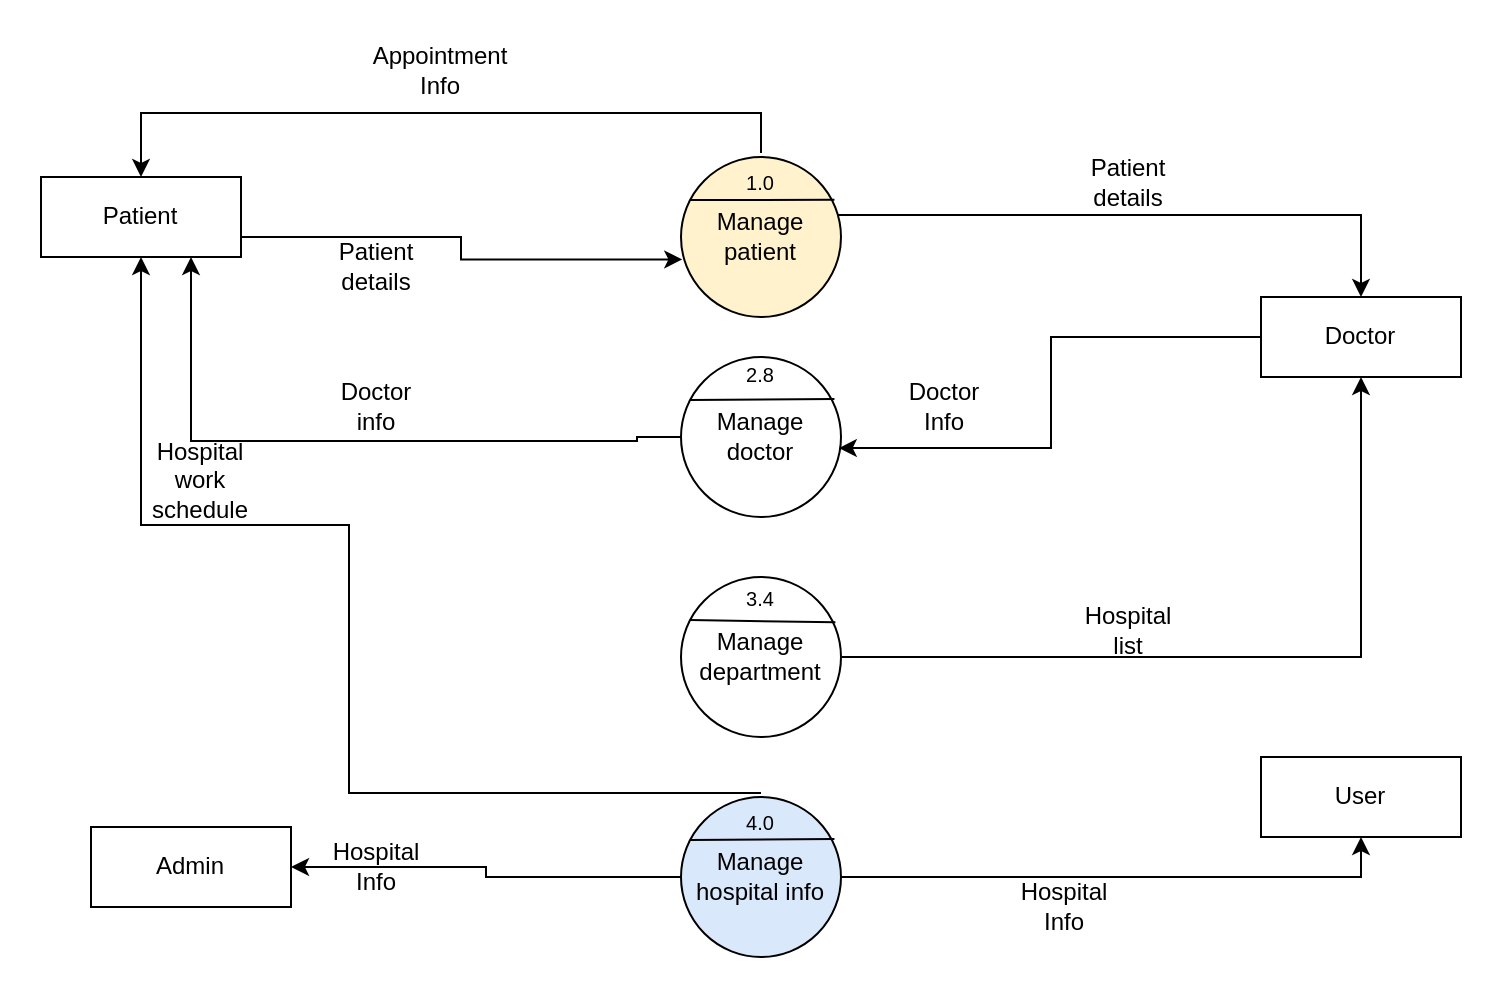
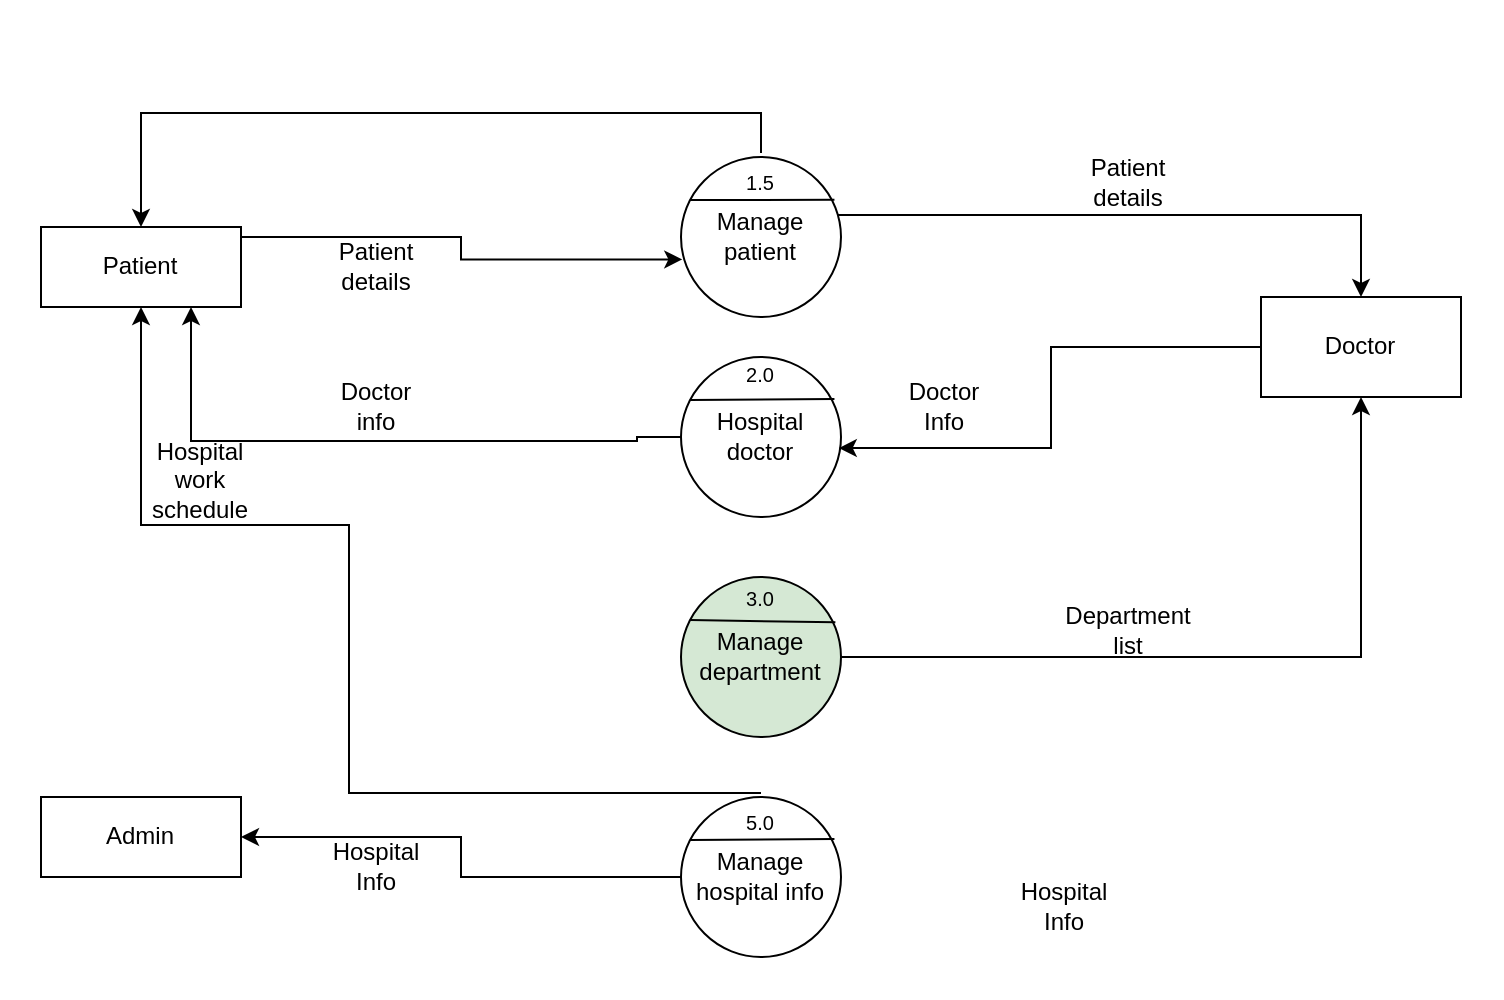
(441, 71) -> none
(761, 183) -> (761, 183)
(141, 217) -> (141, 267)
(761, 237) -> (761, 237)
(1361, 337) -> (1361, 347)
(761, 375) -> (761, 375)
(761, 437) -> (761, 437)
(761, 599) -> (761, 599)
(1129, 631) -> (1129, 631)
(761, 657) -> (761, 657)
(1361, 797) -> none
(761, 823) -> (761, 823)
(191, 867) -> (141, 837)
(761, 877) -> (761, 877)
(1114, 877) -> none
